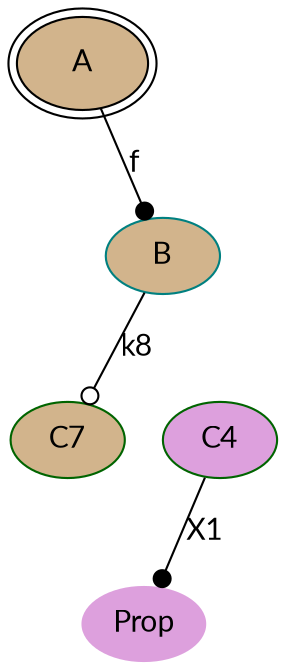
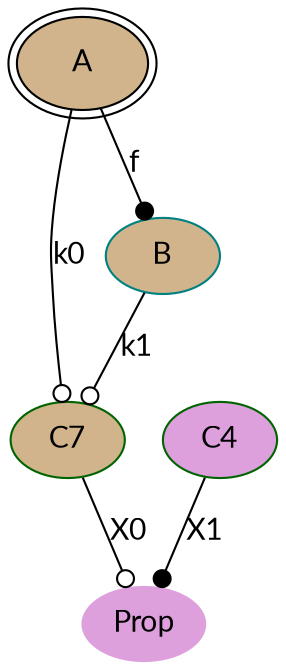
none -> (51, 247)
(137, 348) -> (137, 348)
none -> (102, 524)
